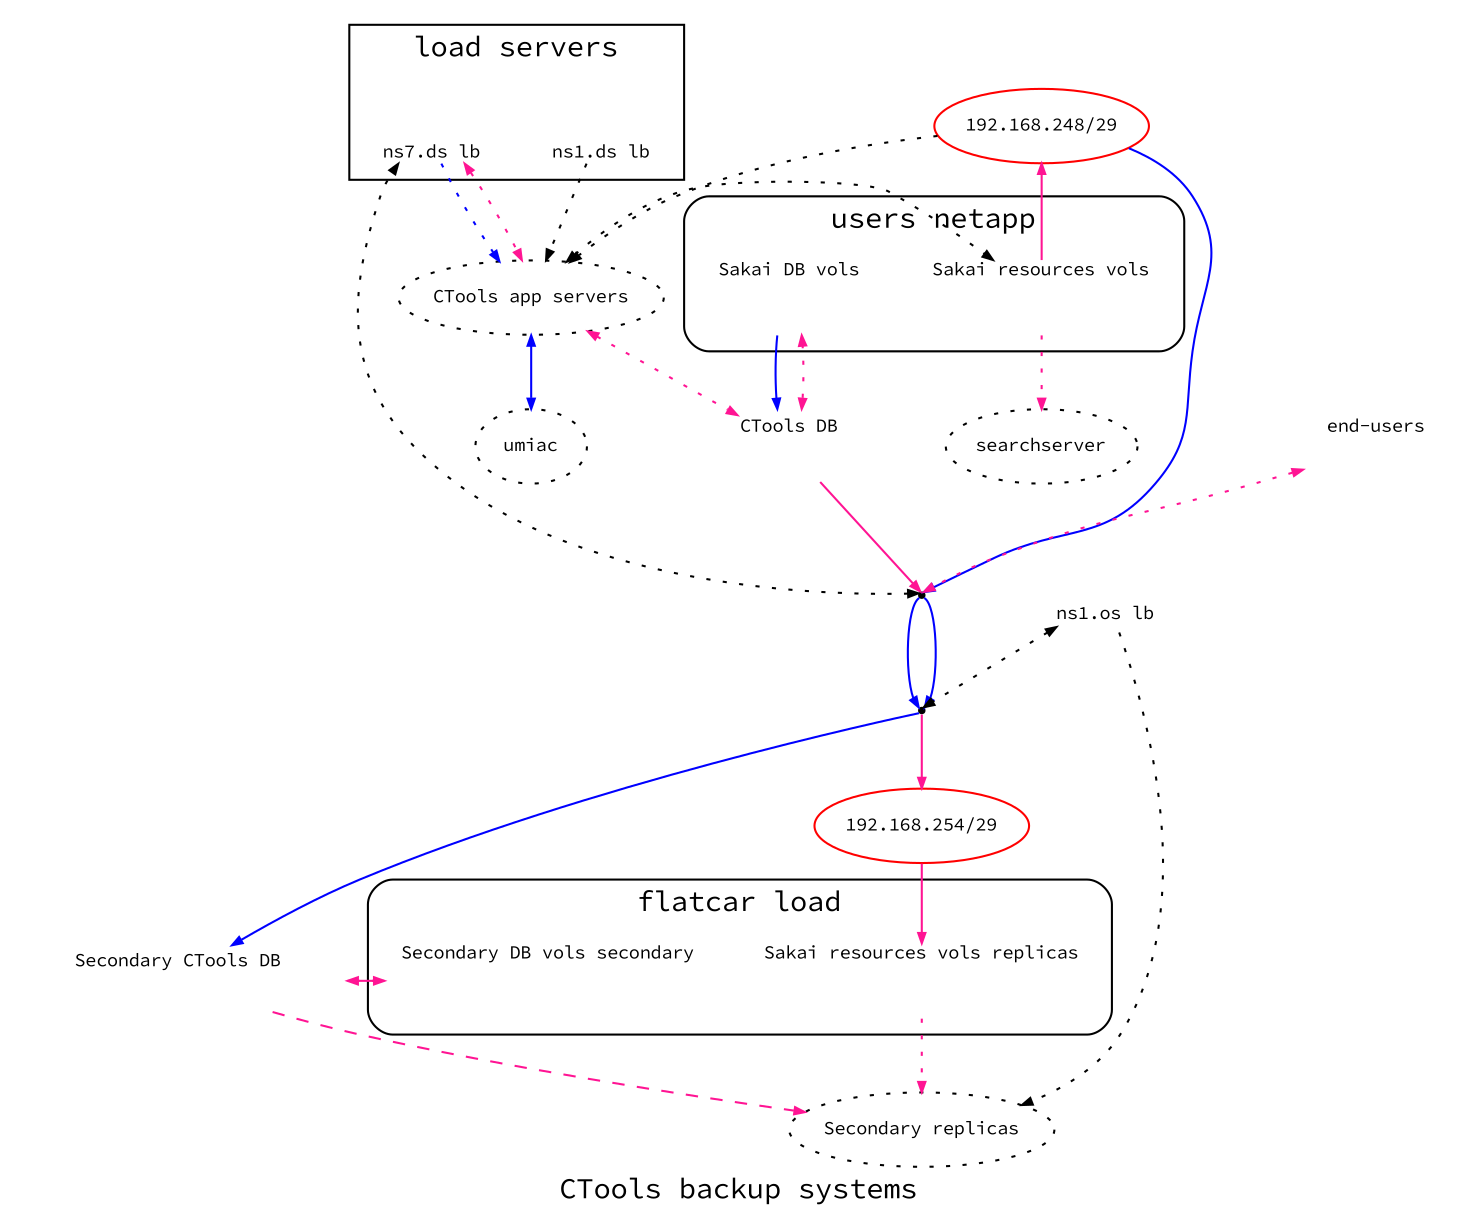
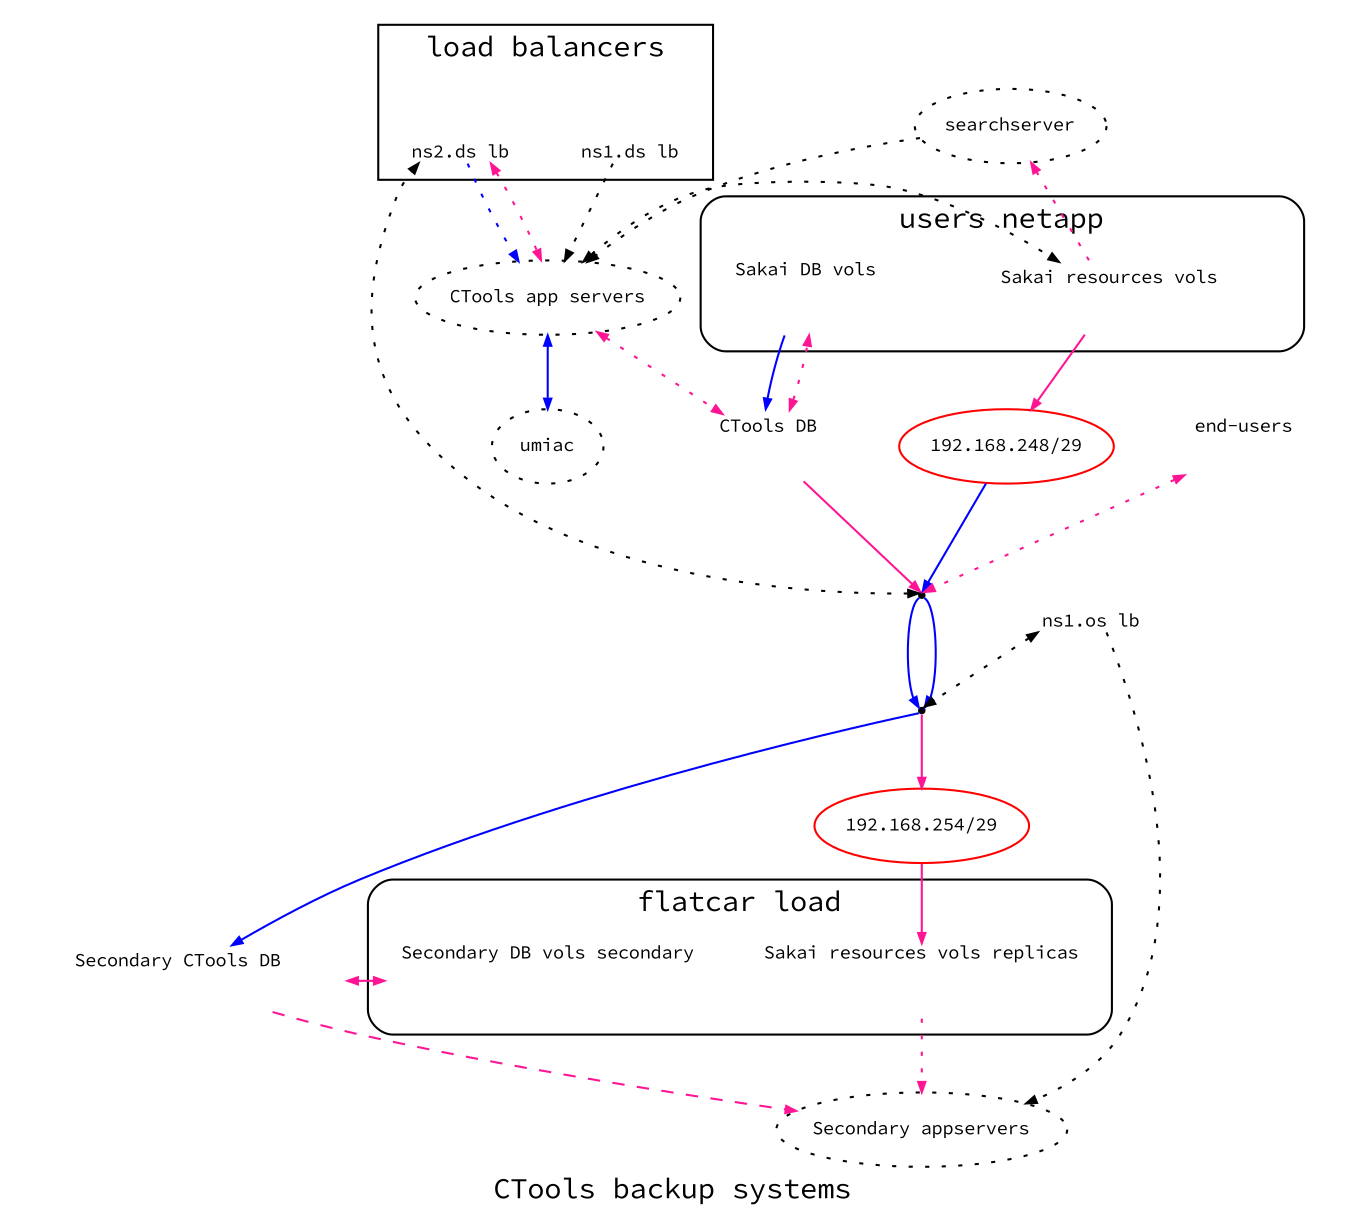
(517, 49) -> (546, 49)
(432, 126) -> (461, 126)
(759, 169) -> (775, 168)
(1042, 298) -> (1110, 298)
(1106, 595) -> (1091, 595)
(922, 1130) -> (922, 1130)
